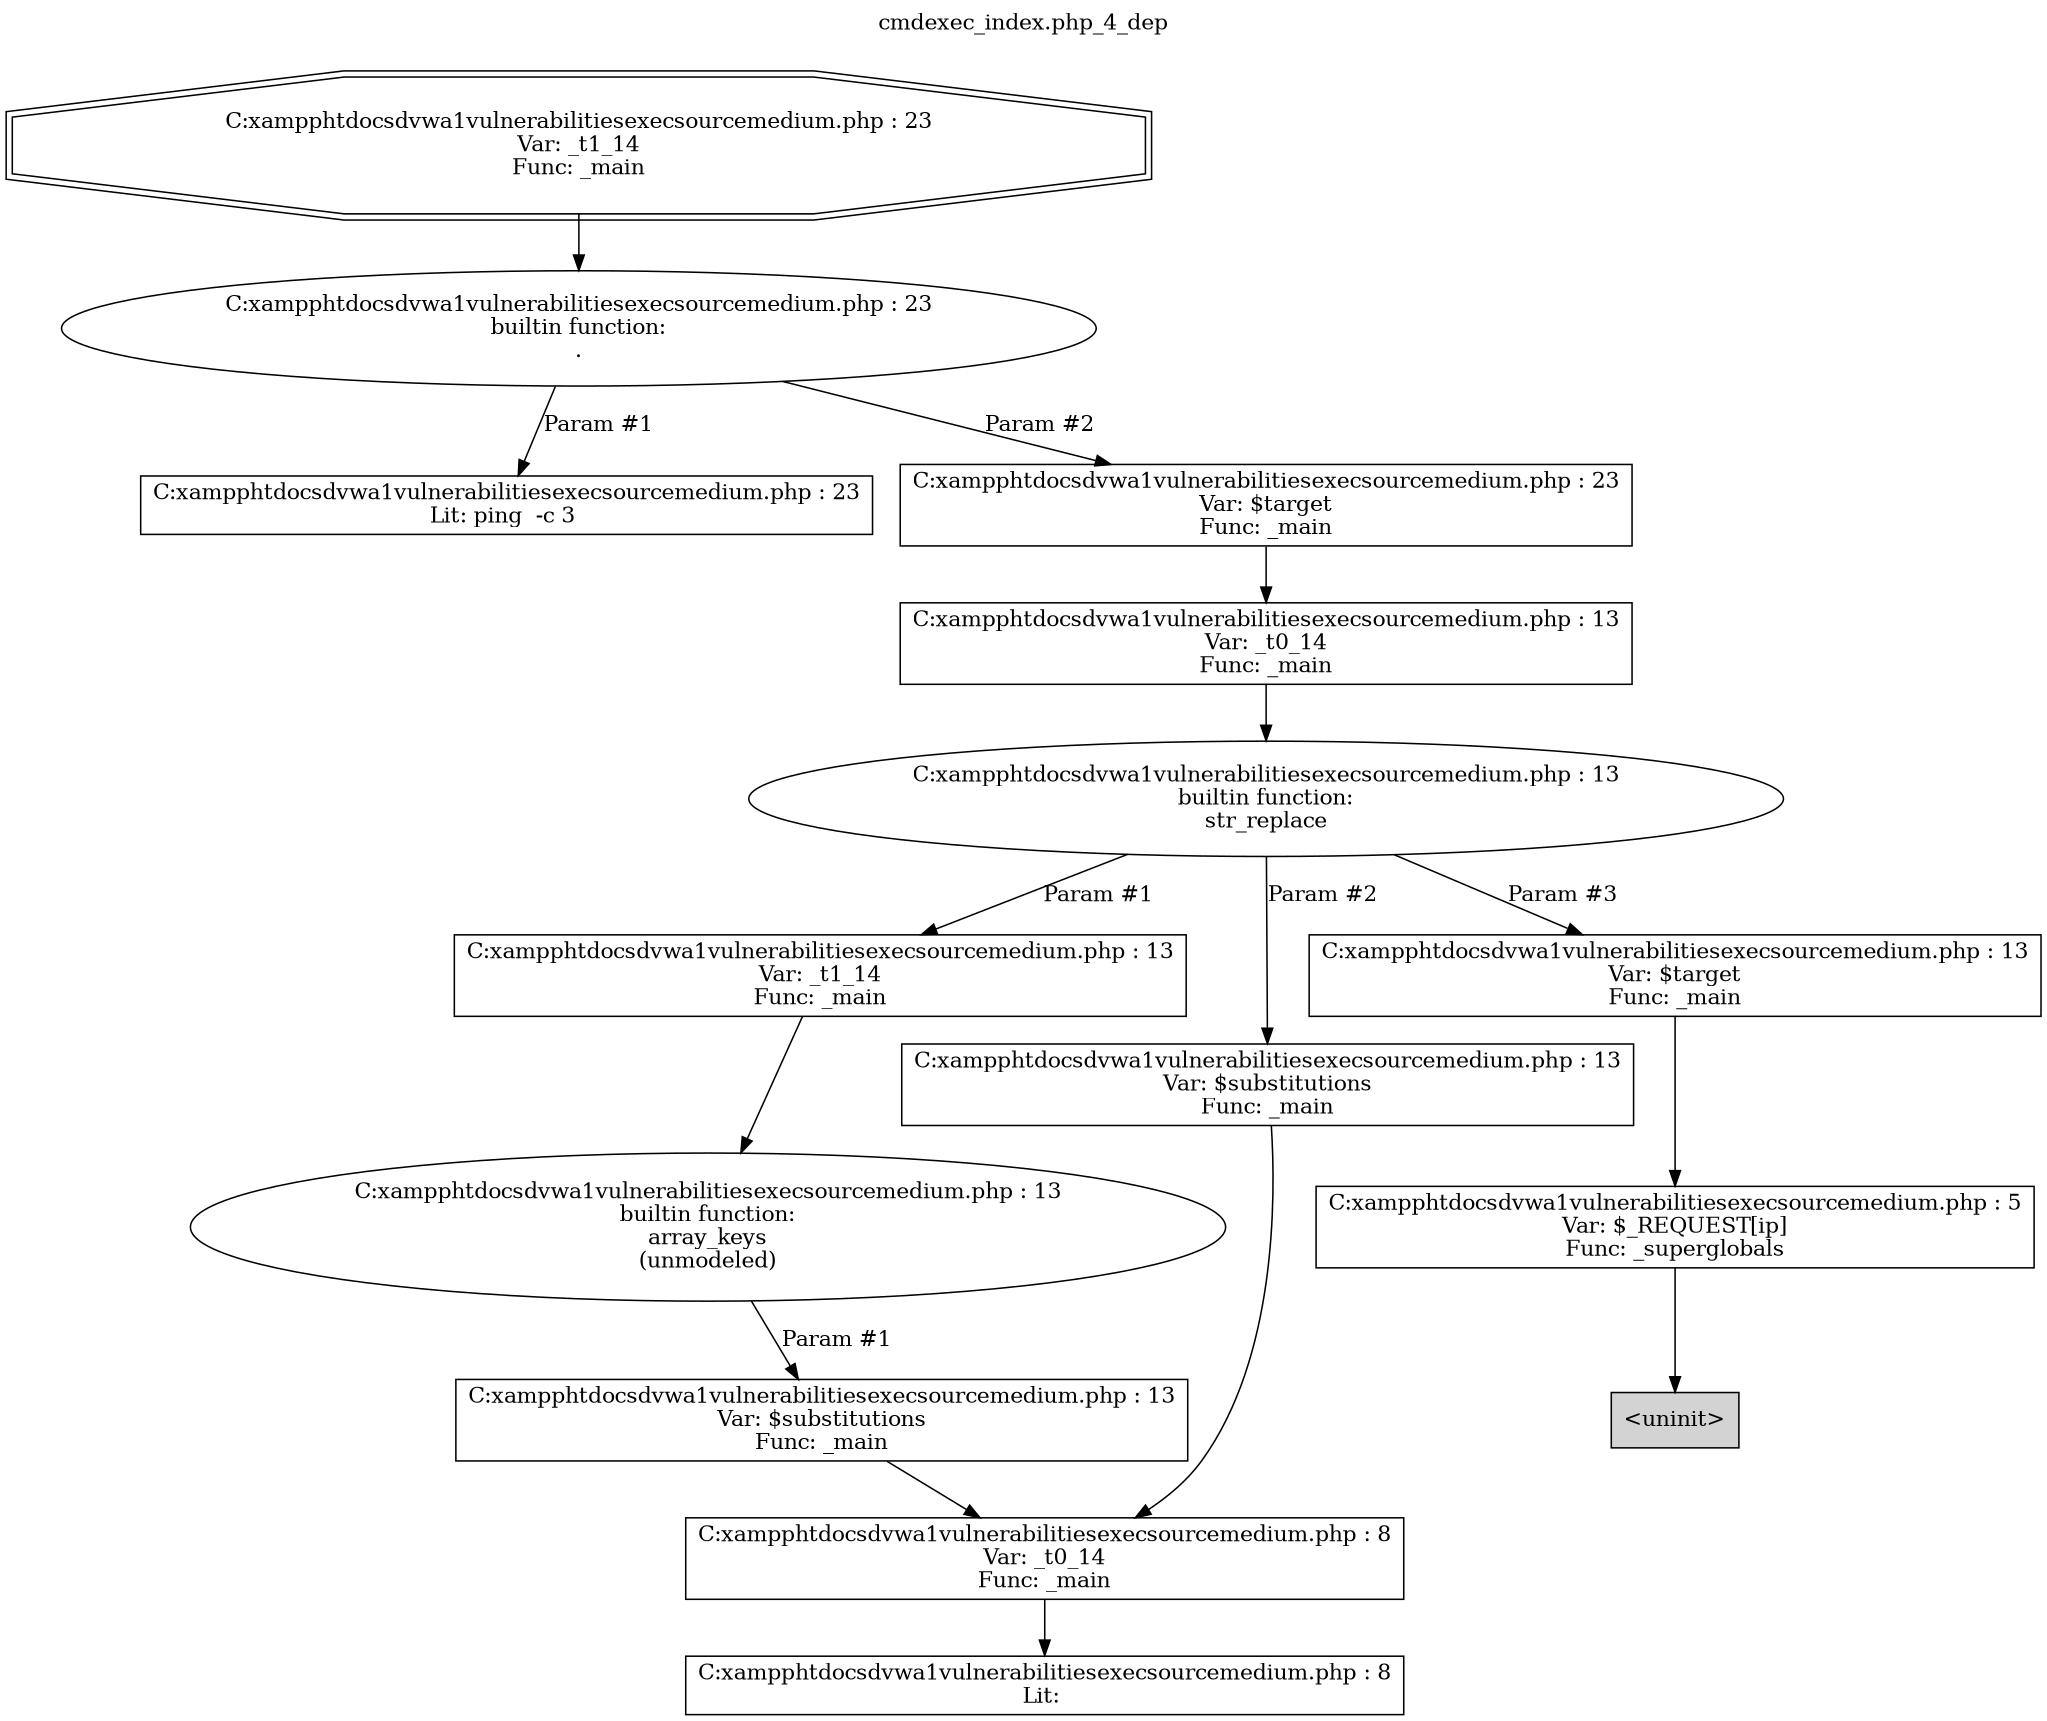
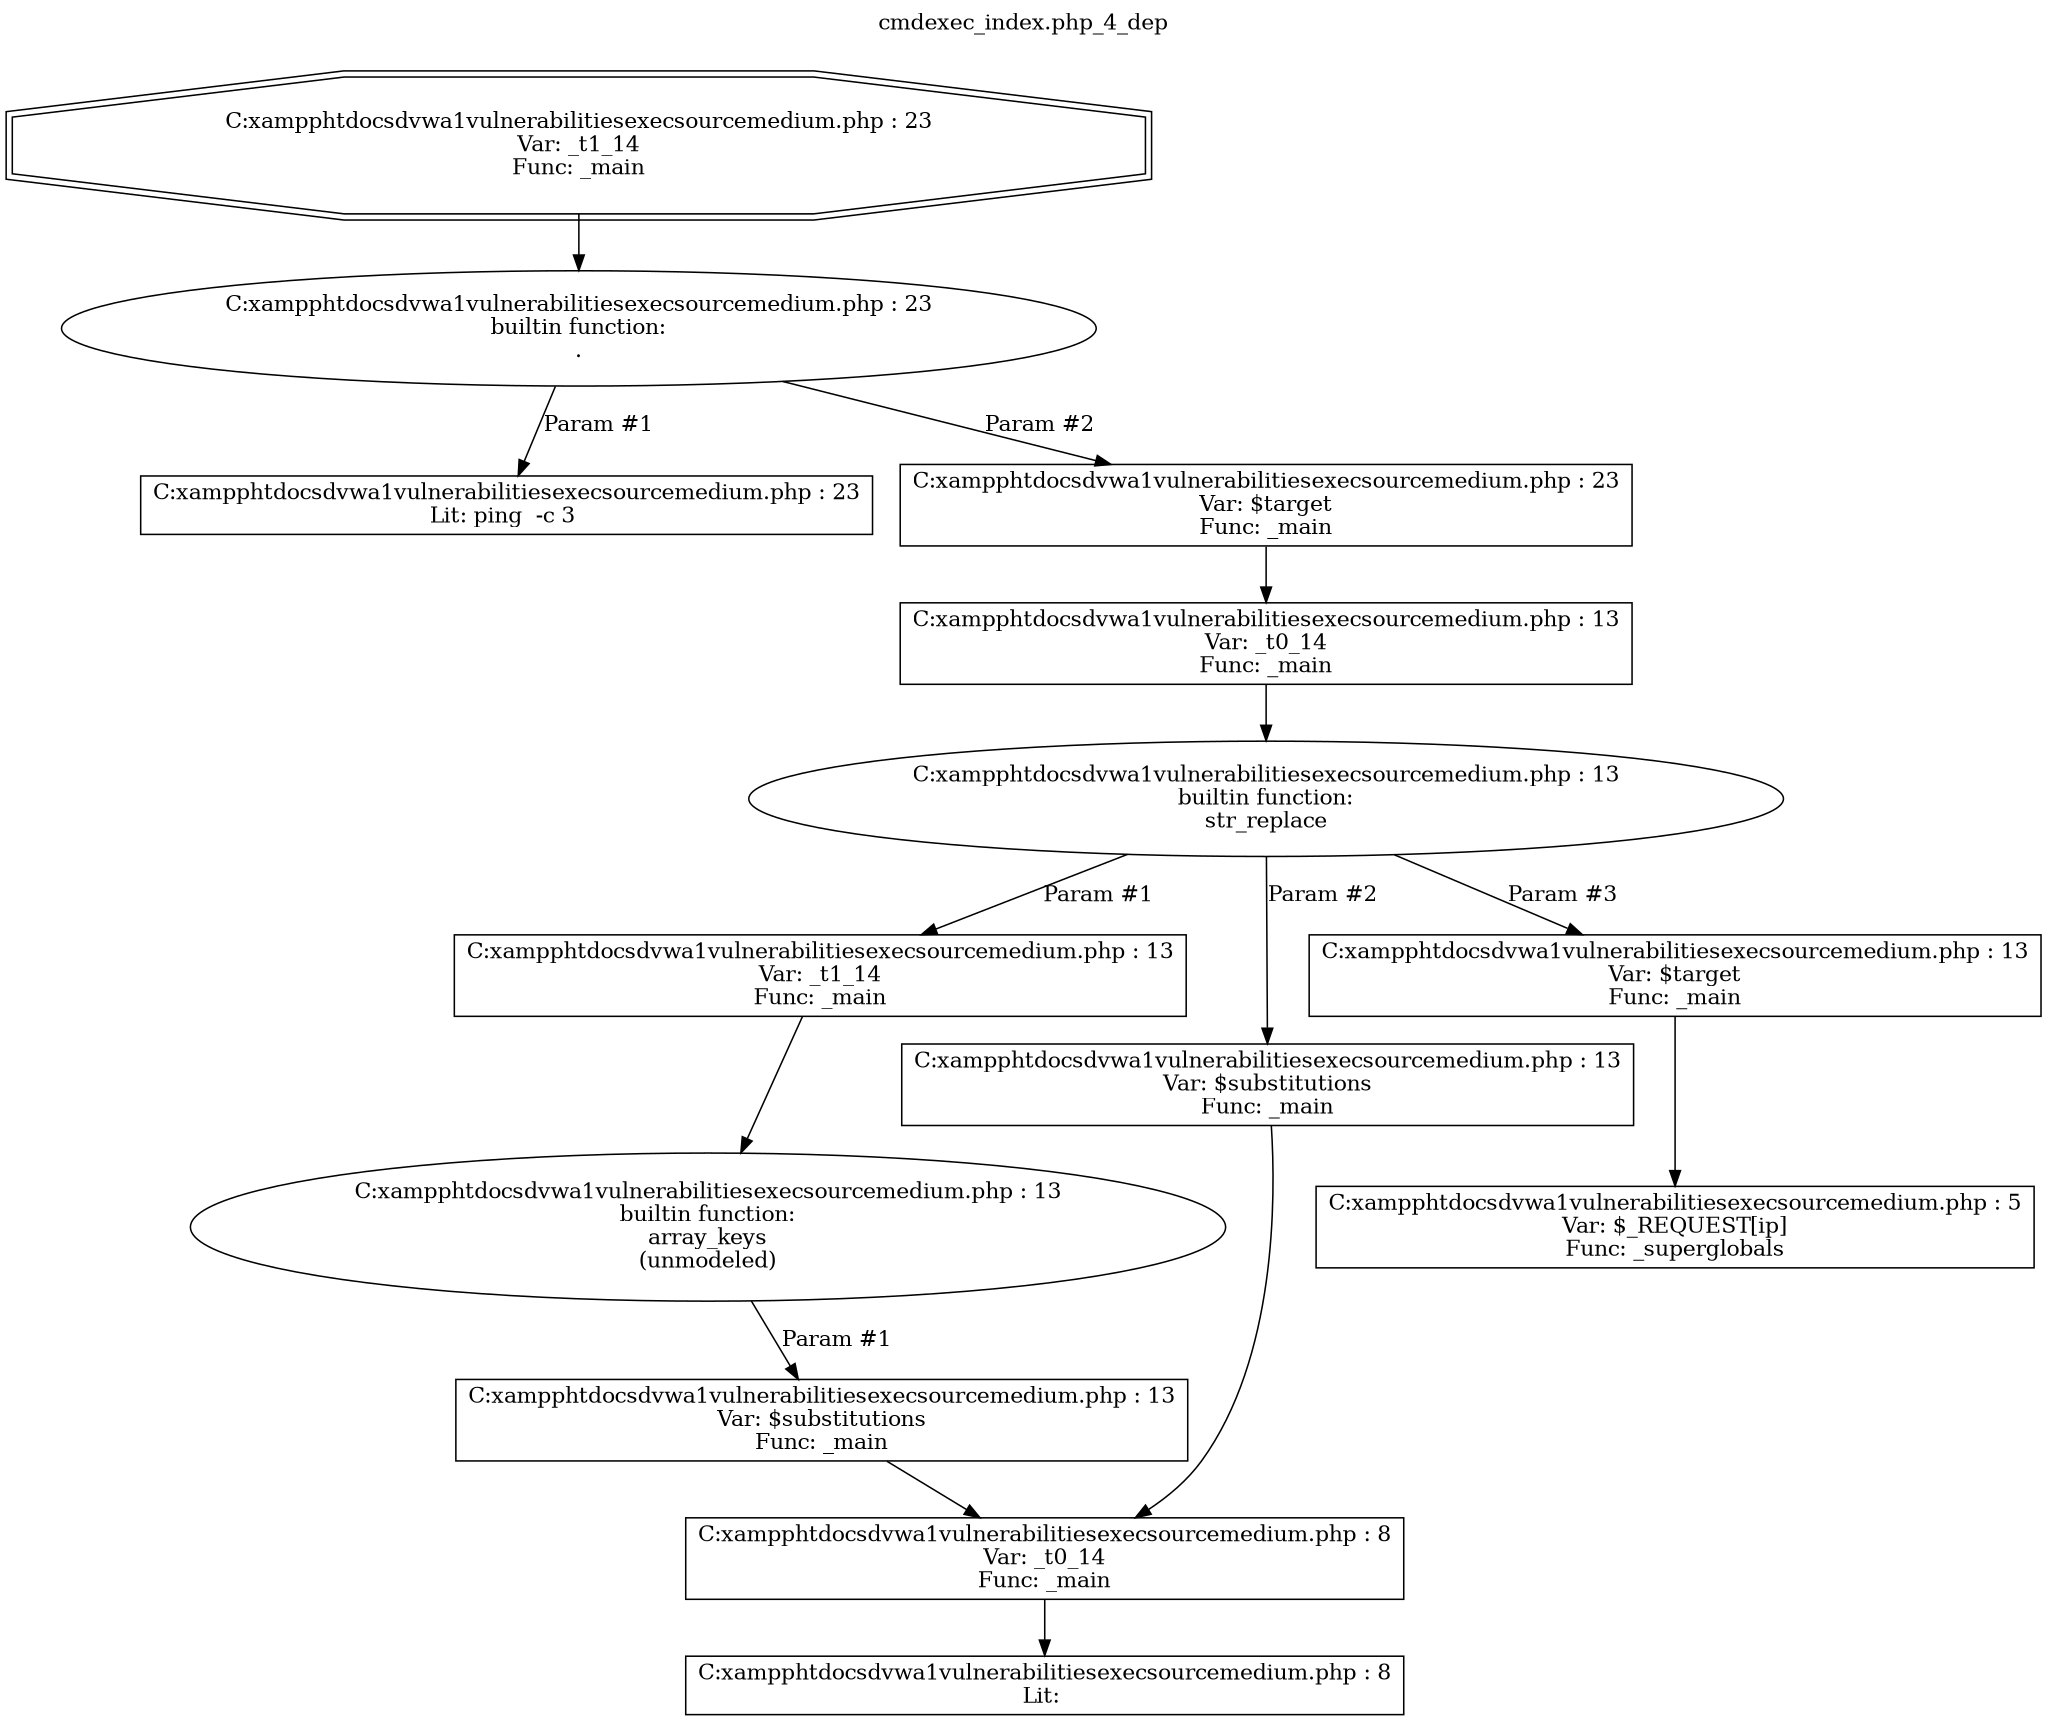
(1675, 1420) -> none
